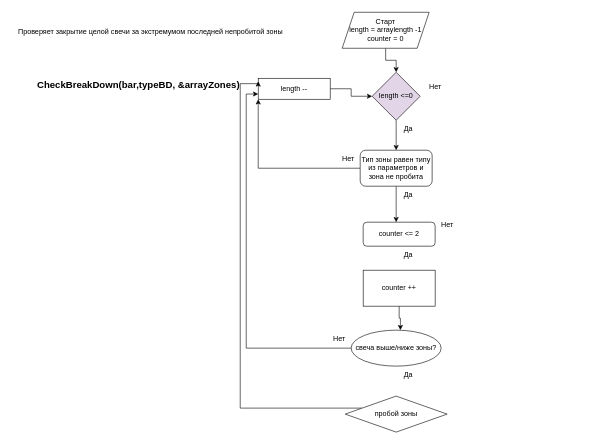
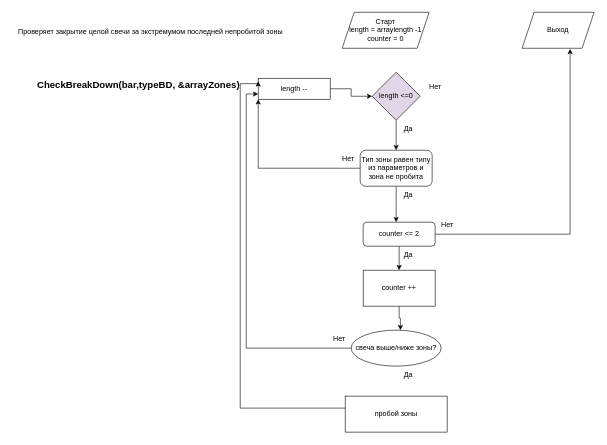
none -> (558, 30)
none -> (570, 54)
(387, 60) -> none
none -> (399, 264)
(396, 414) -> (396, 414)
